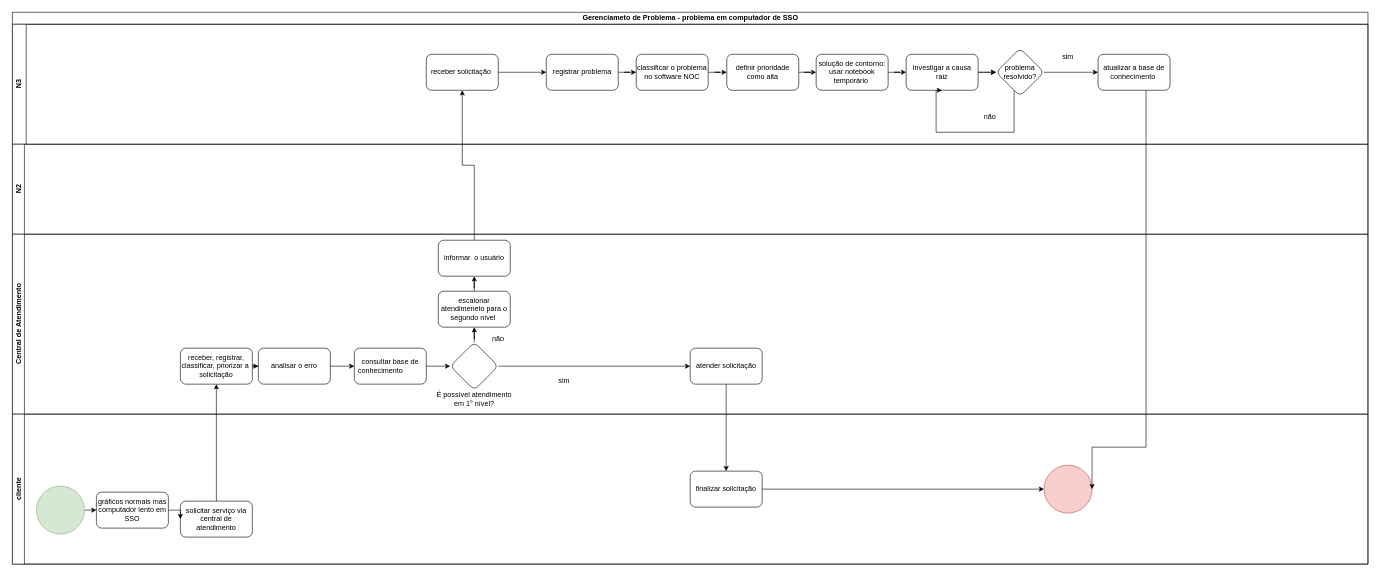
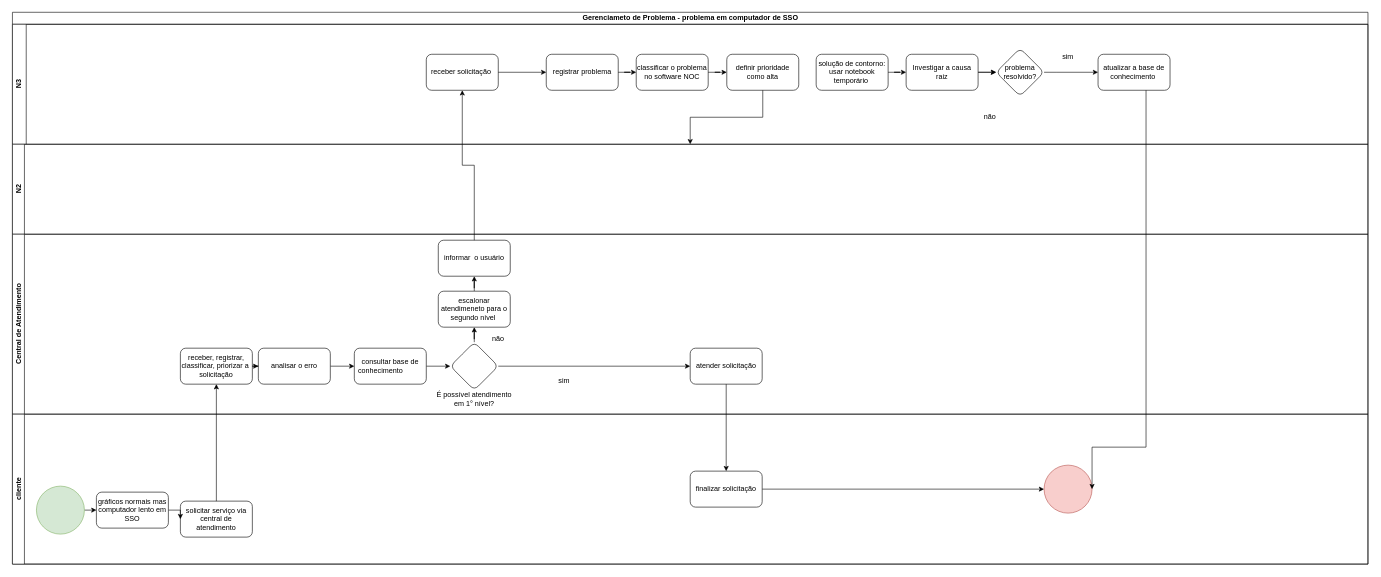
(809, 72) -> (690, 117)
(975, 132) -> none
